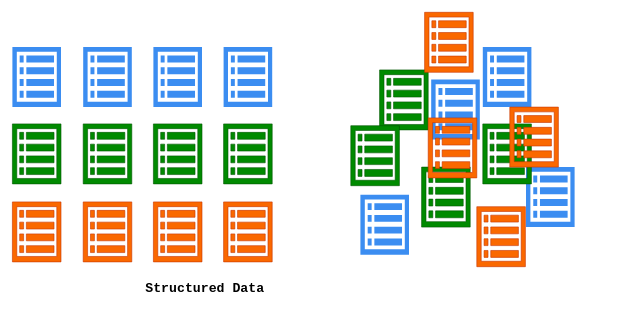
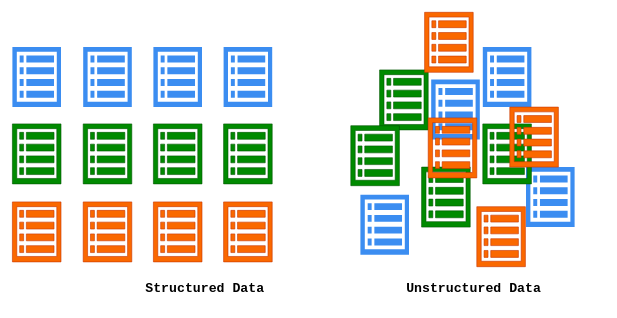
none -> (474, 289)
